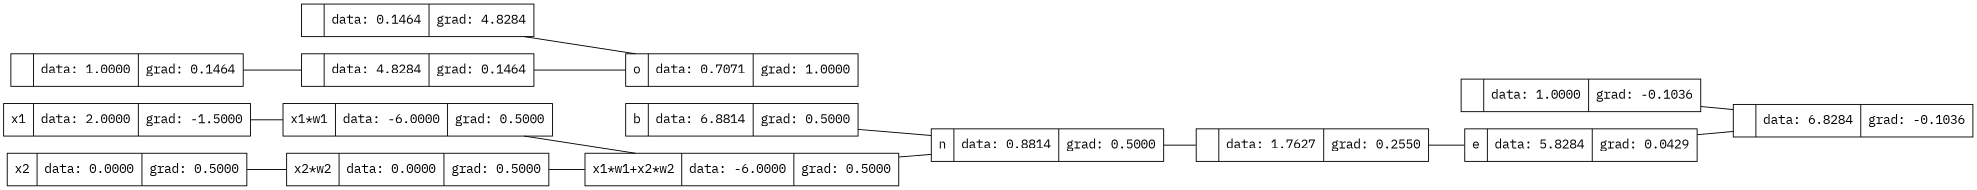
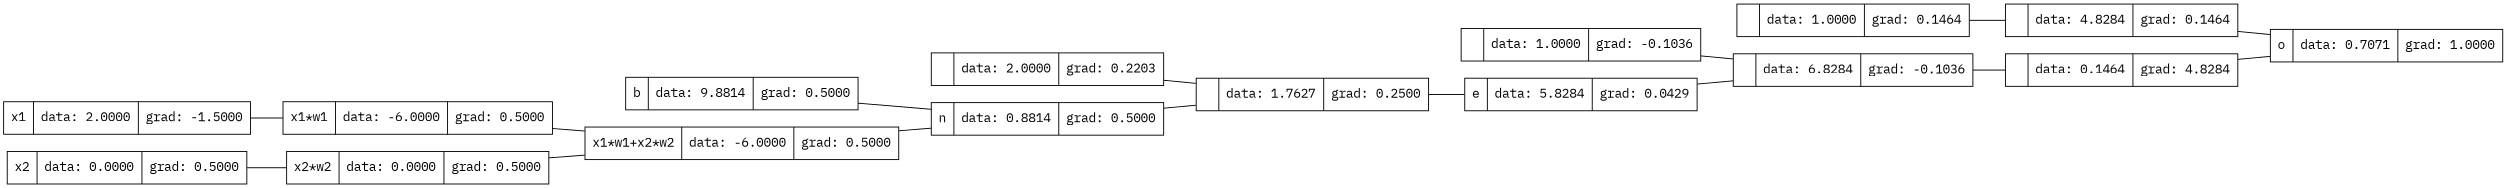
none -> (1047, 69)
none -> (1989, 70)
(701, 119) -> (701, 93)
(1376, 145) -> (1376, 94)
